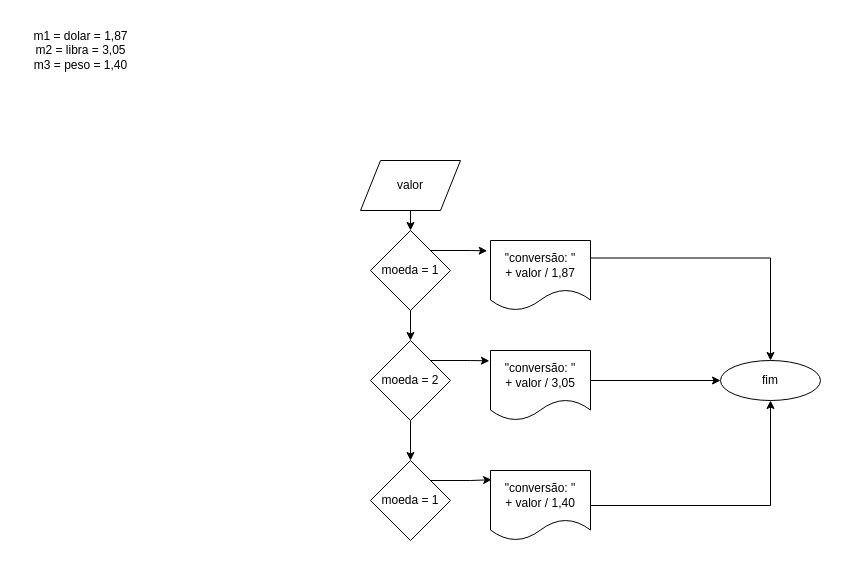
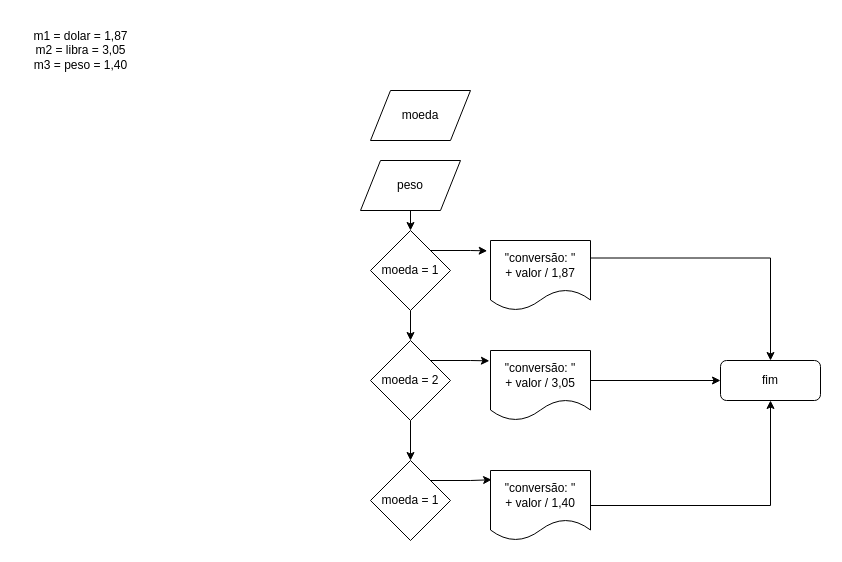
none -> (421, 116)
(411, 186) -> (411, 186)
(771, 381) -> (771, 381)
